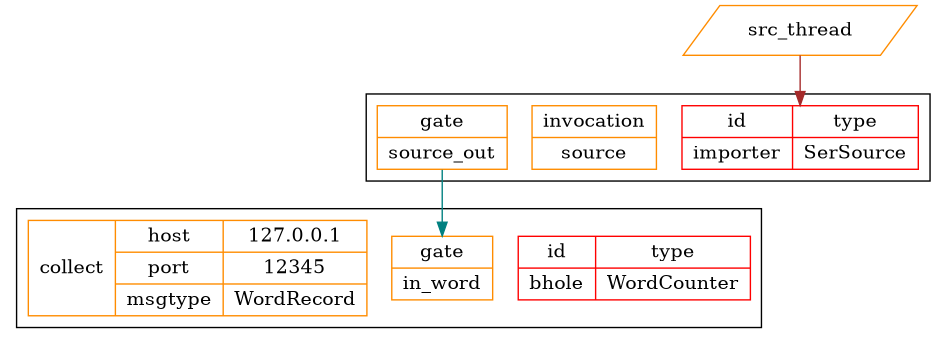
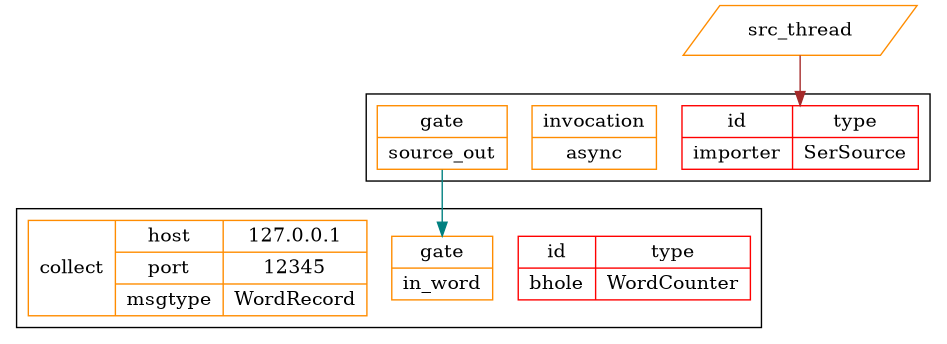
(594, 153) -> (594, 153)
